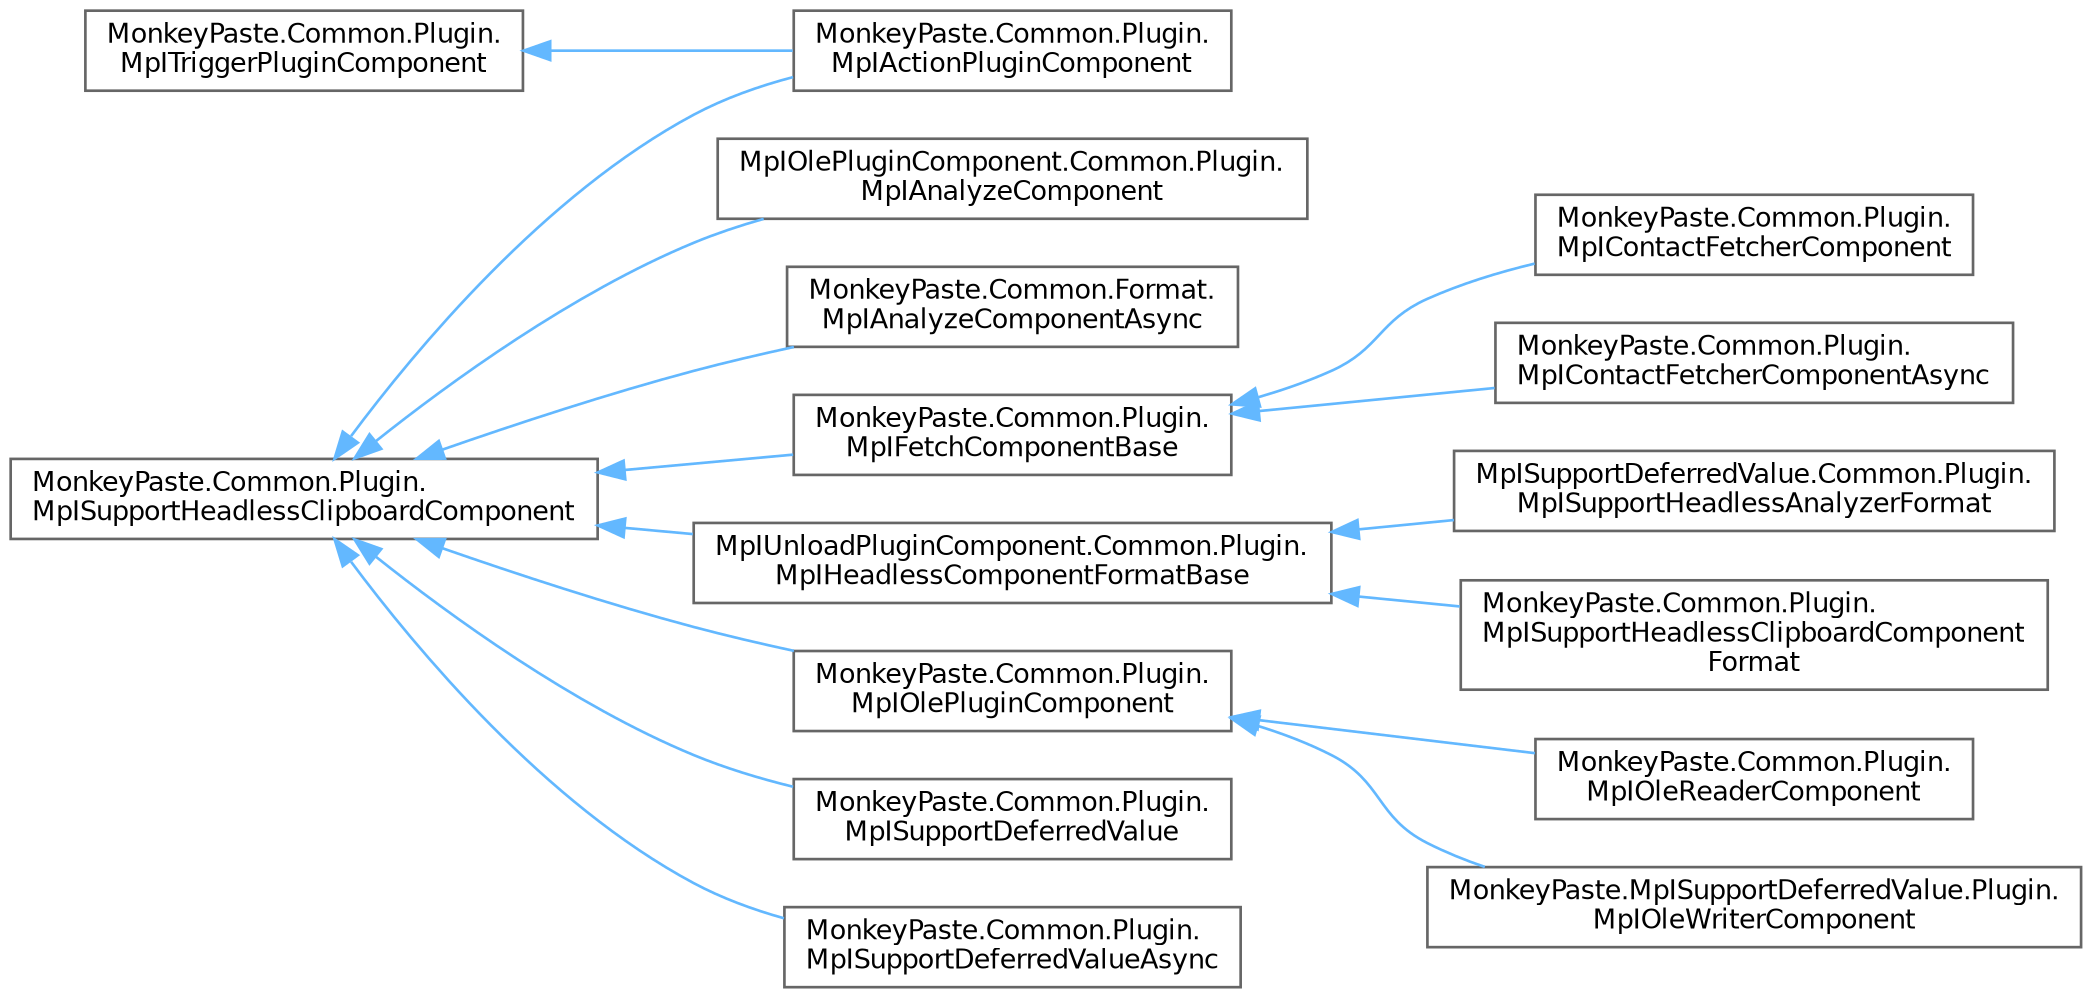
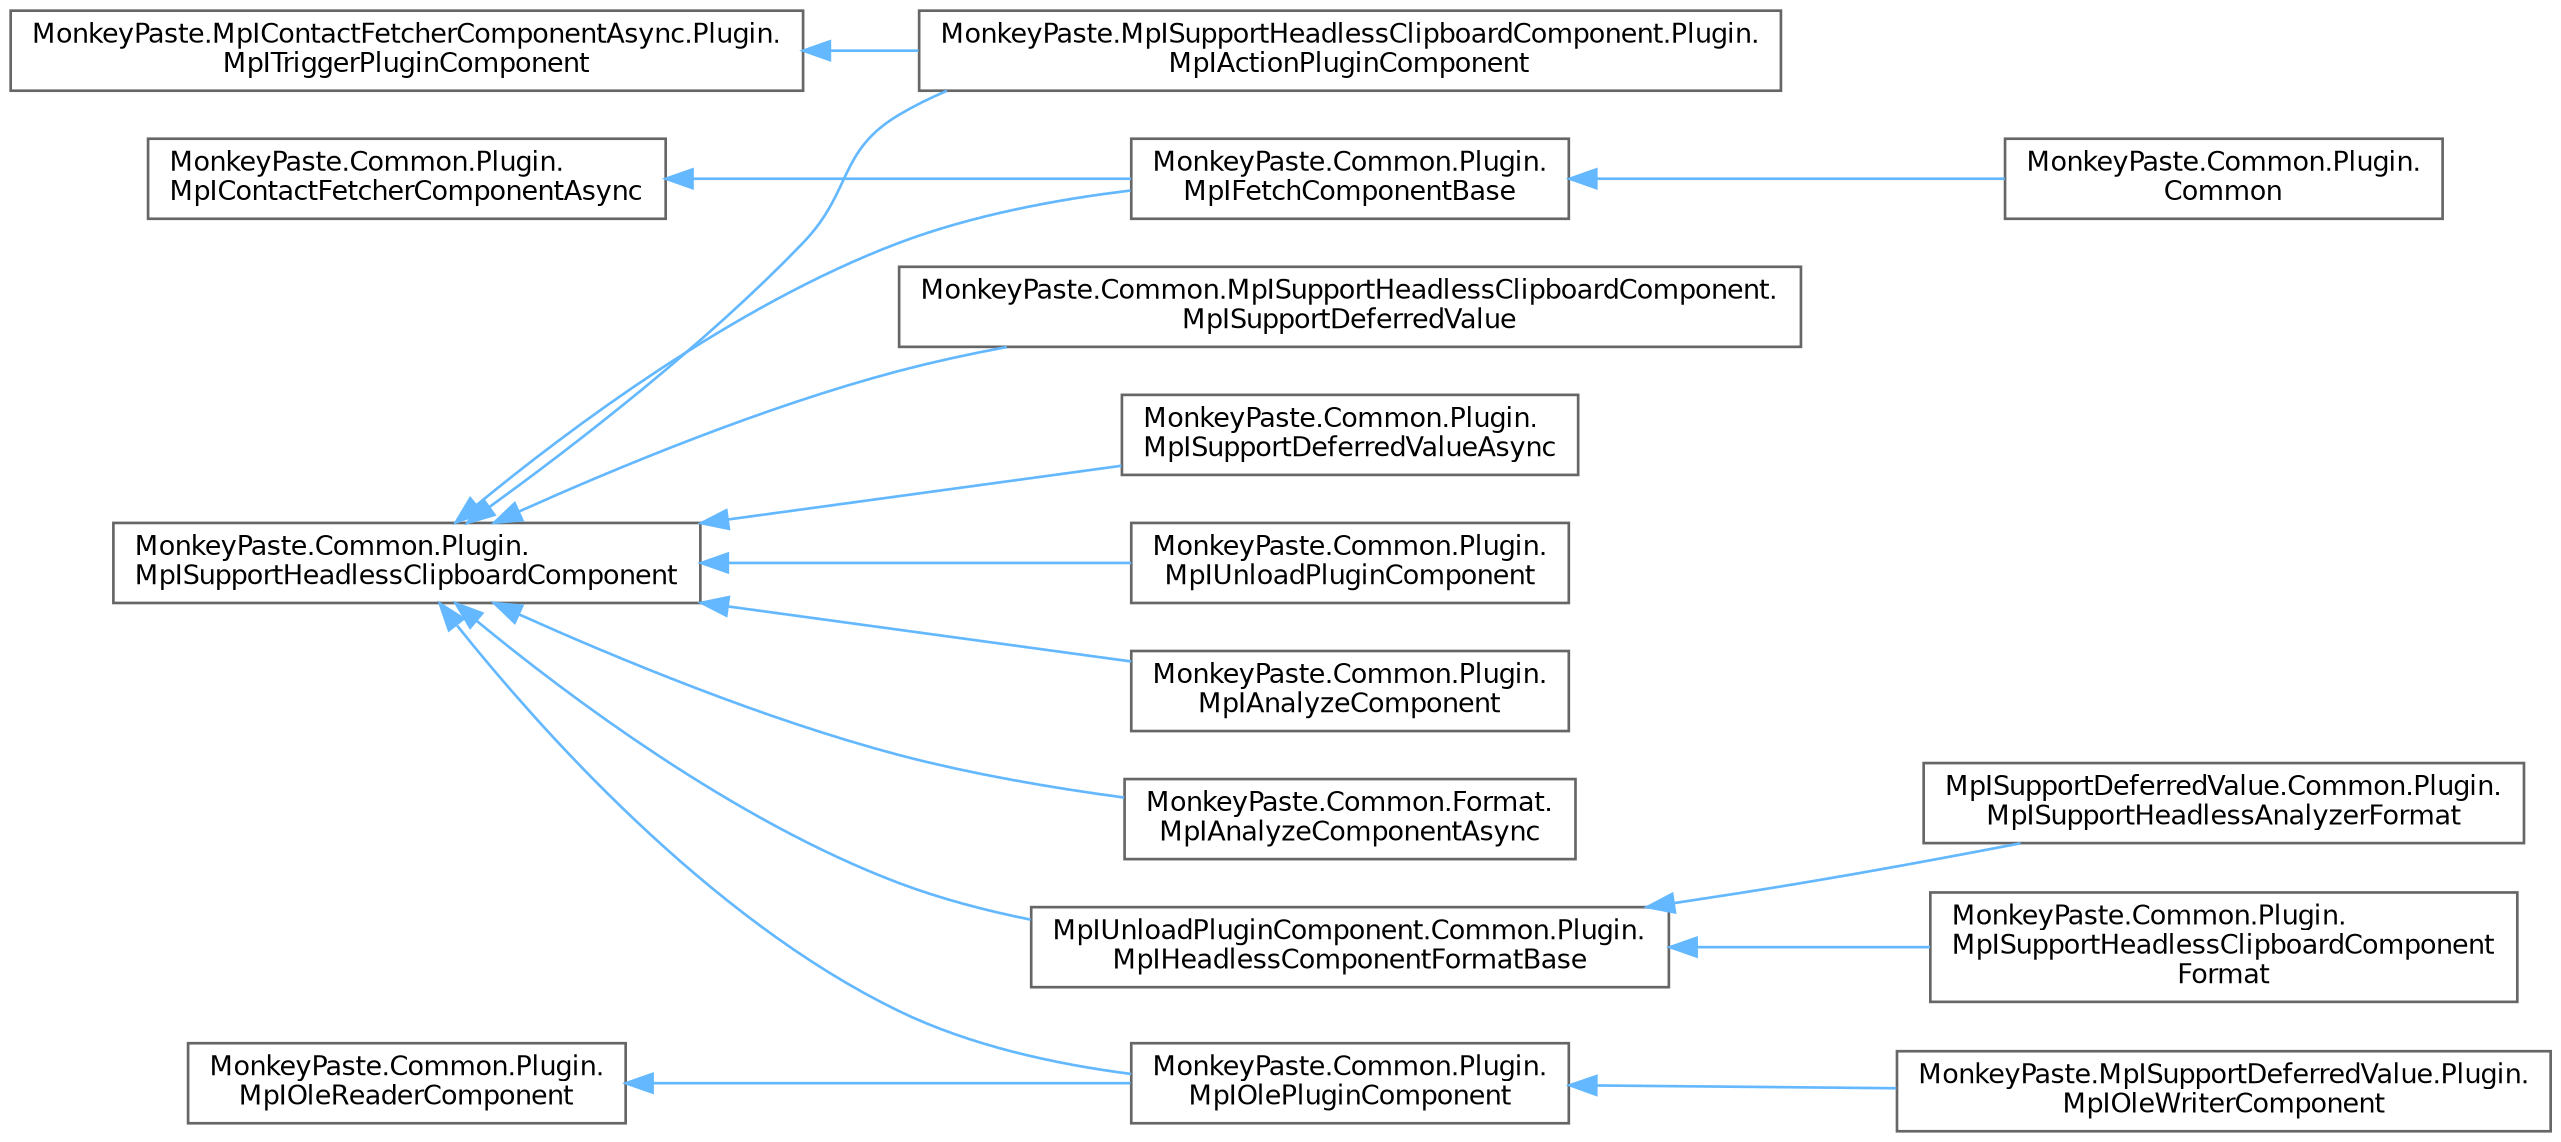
(304, 51) -> (407, 51)
(1013, 51) -> (1350, 51)
(1013, 179) -> (1350, 691)
(1754, 235) -> (2224, 179)
(1377, 399) -> (912, 179)
none -> (1350, 563)
(1397, 737) -> (892, 1083)
(1013, 819) -> (1350, 307)
